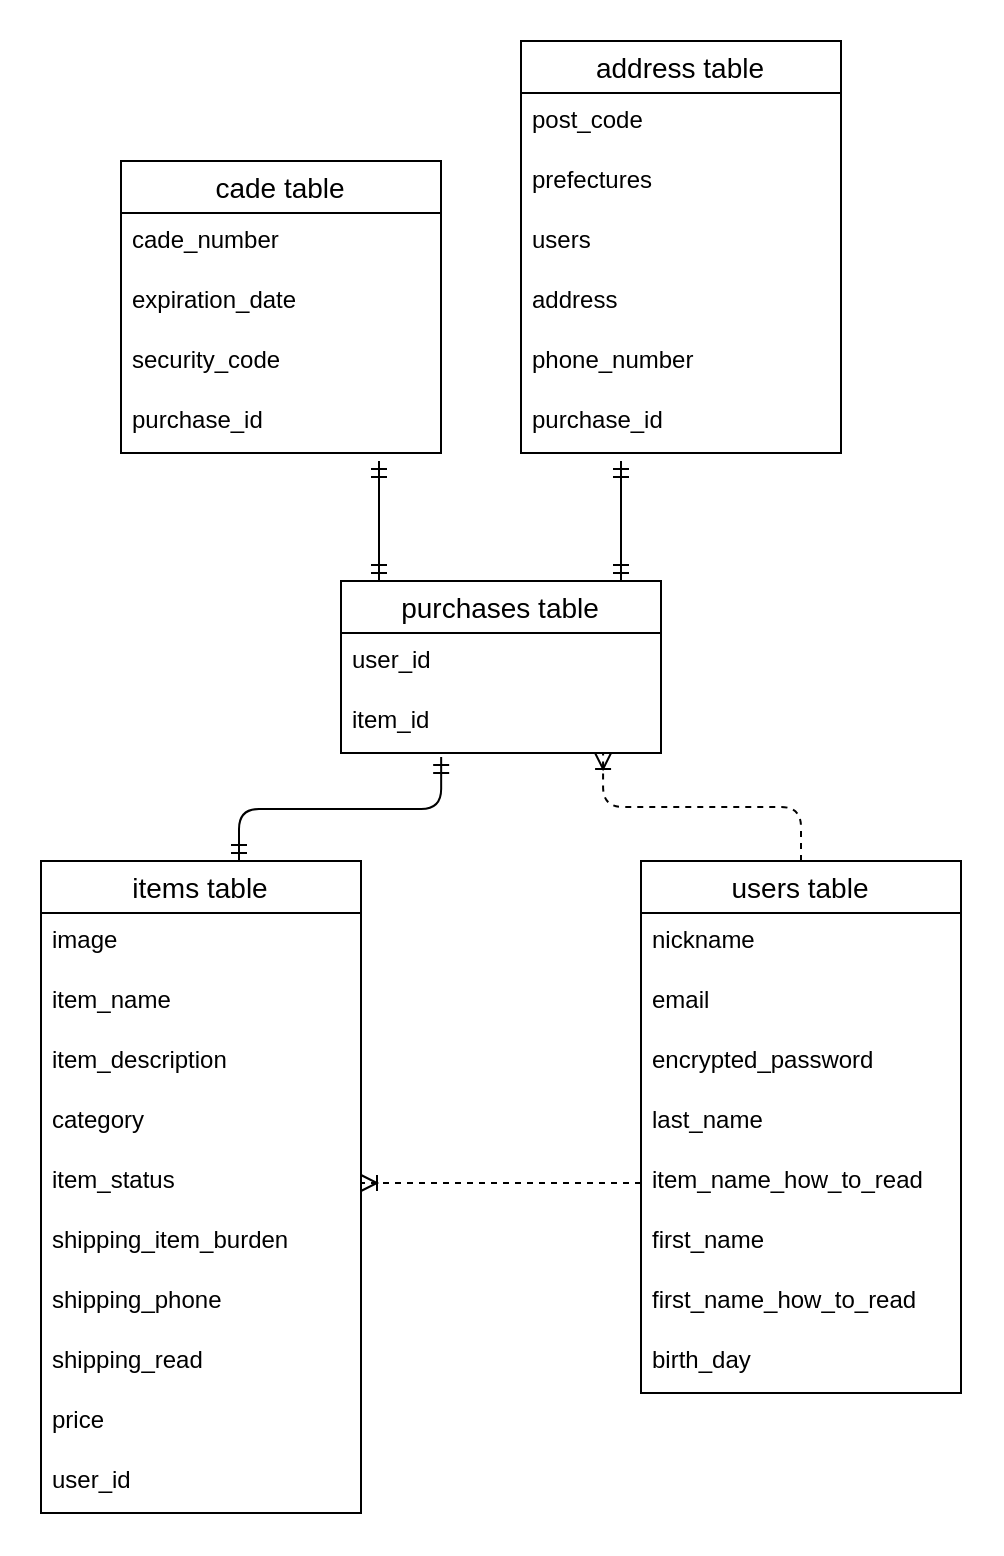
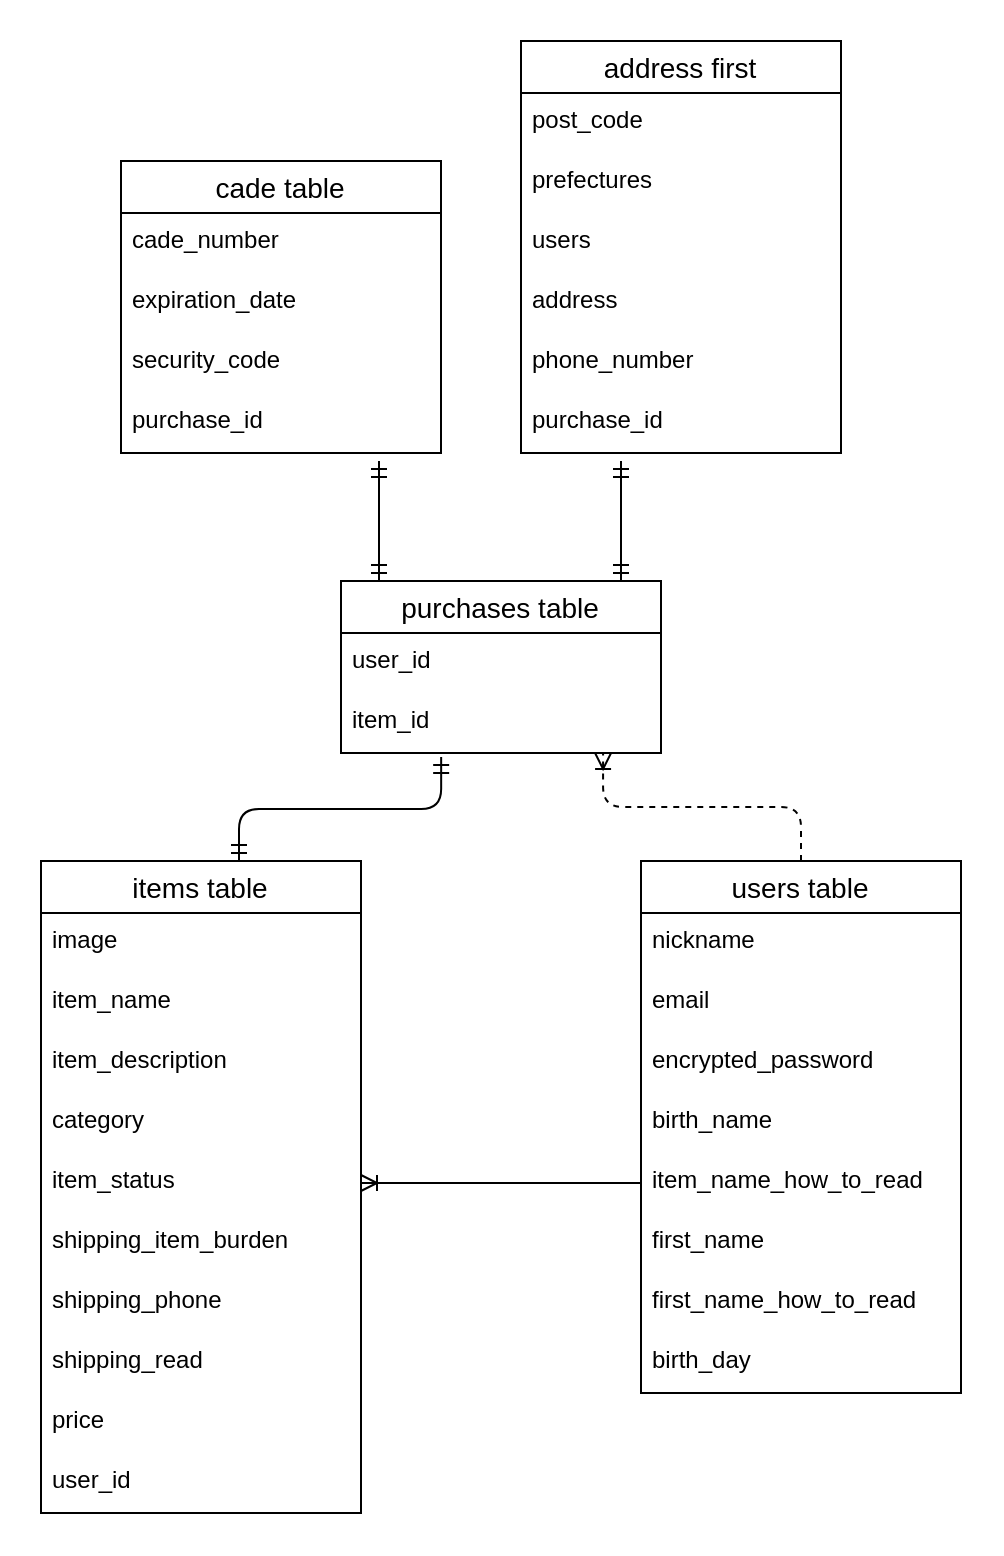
(680, 69) -> (680, 69)
(709, 1120) -> (716, 1120)
(500, 1183) -> (500, 1183)
